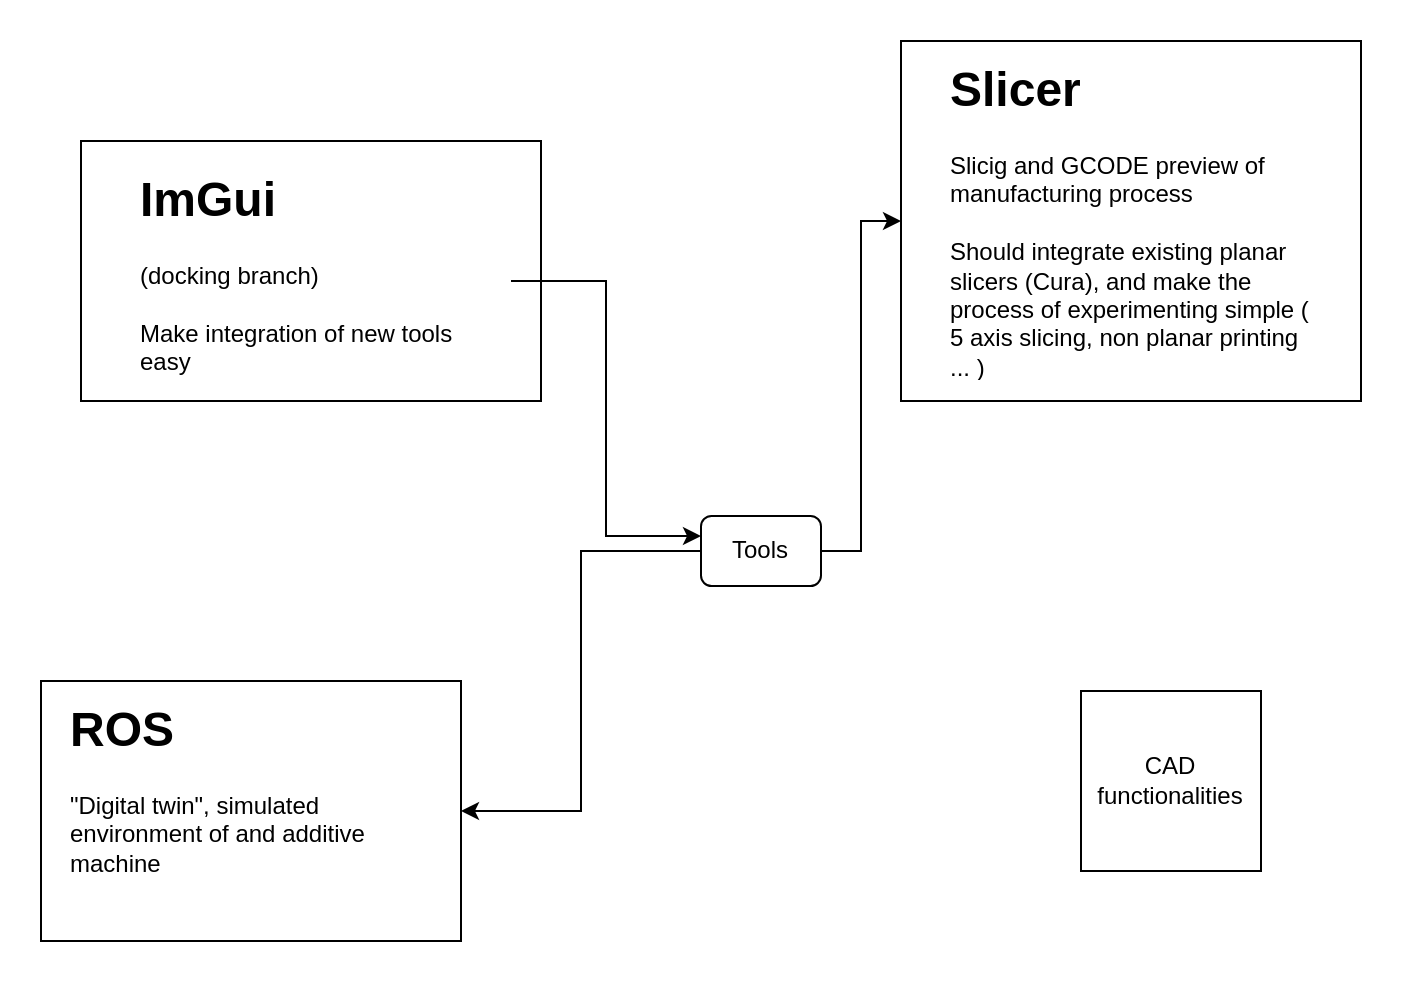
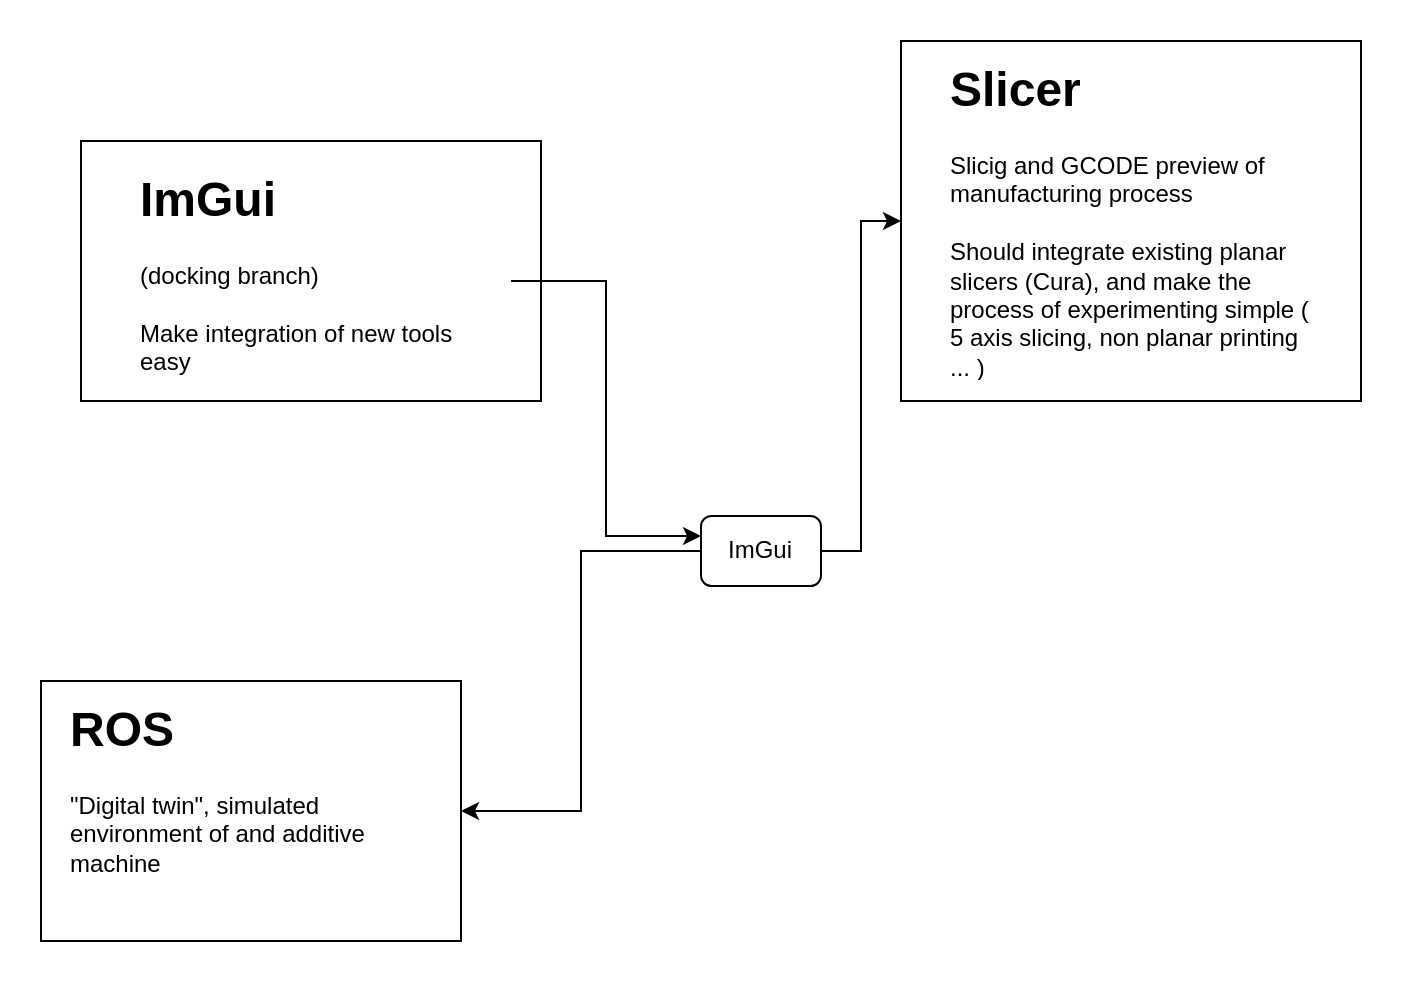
(761, 551) -> (761, 551)
(1171, 781) -> none
